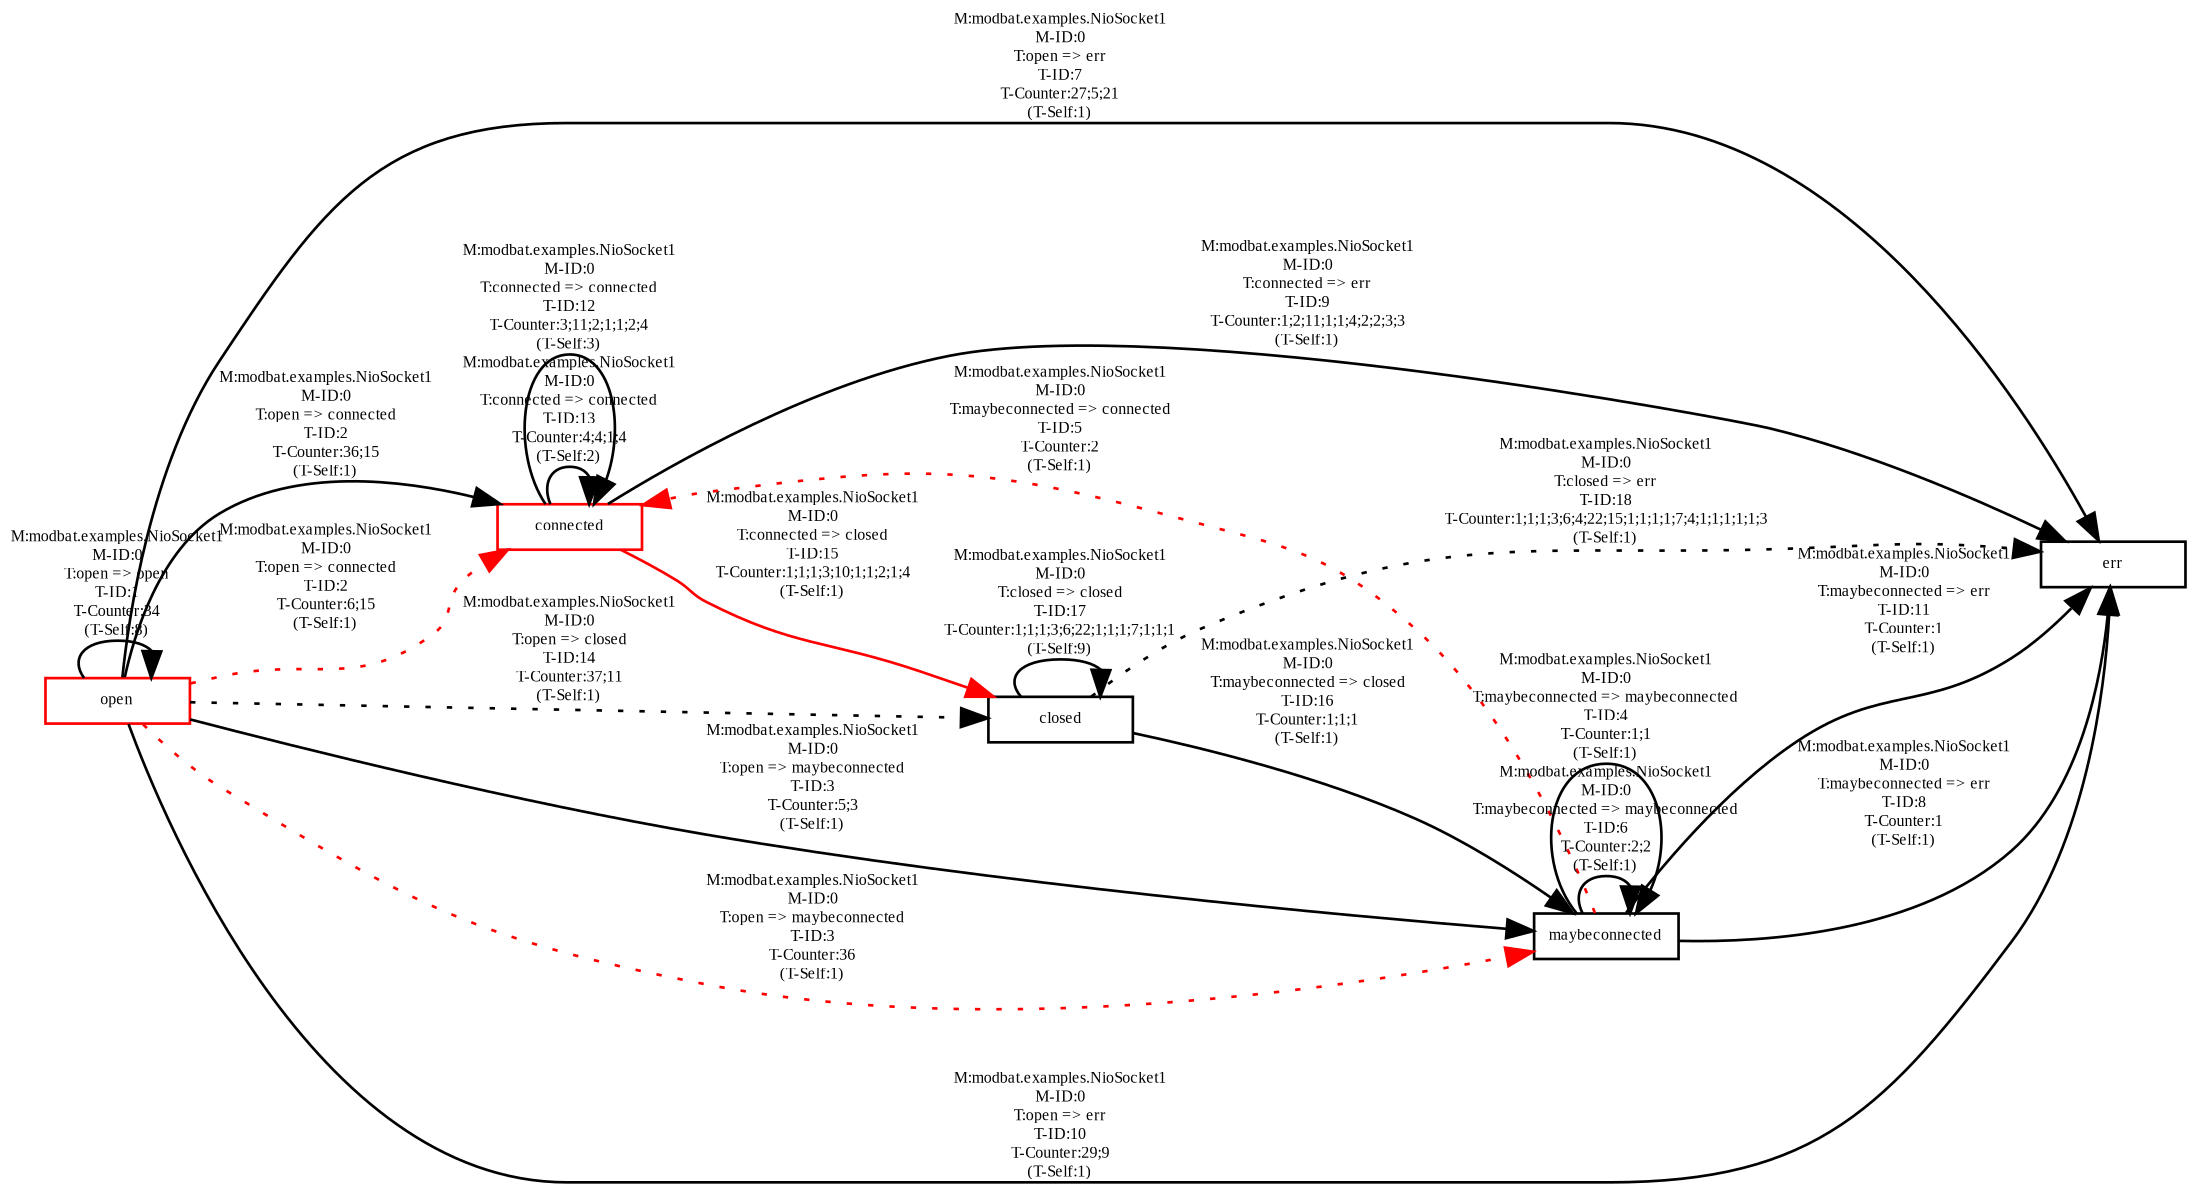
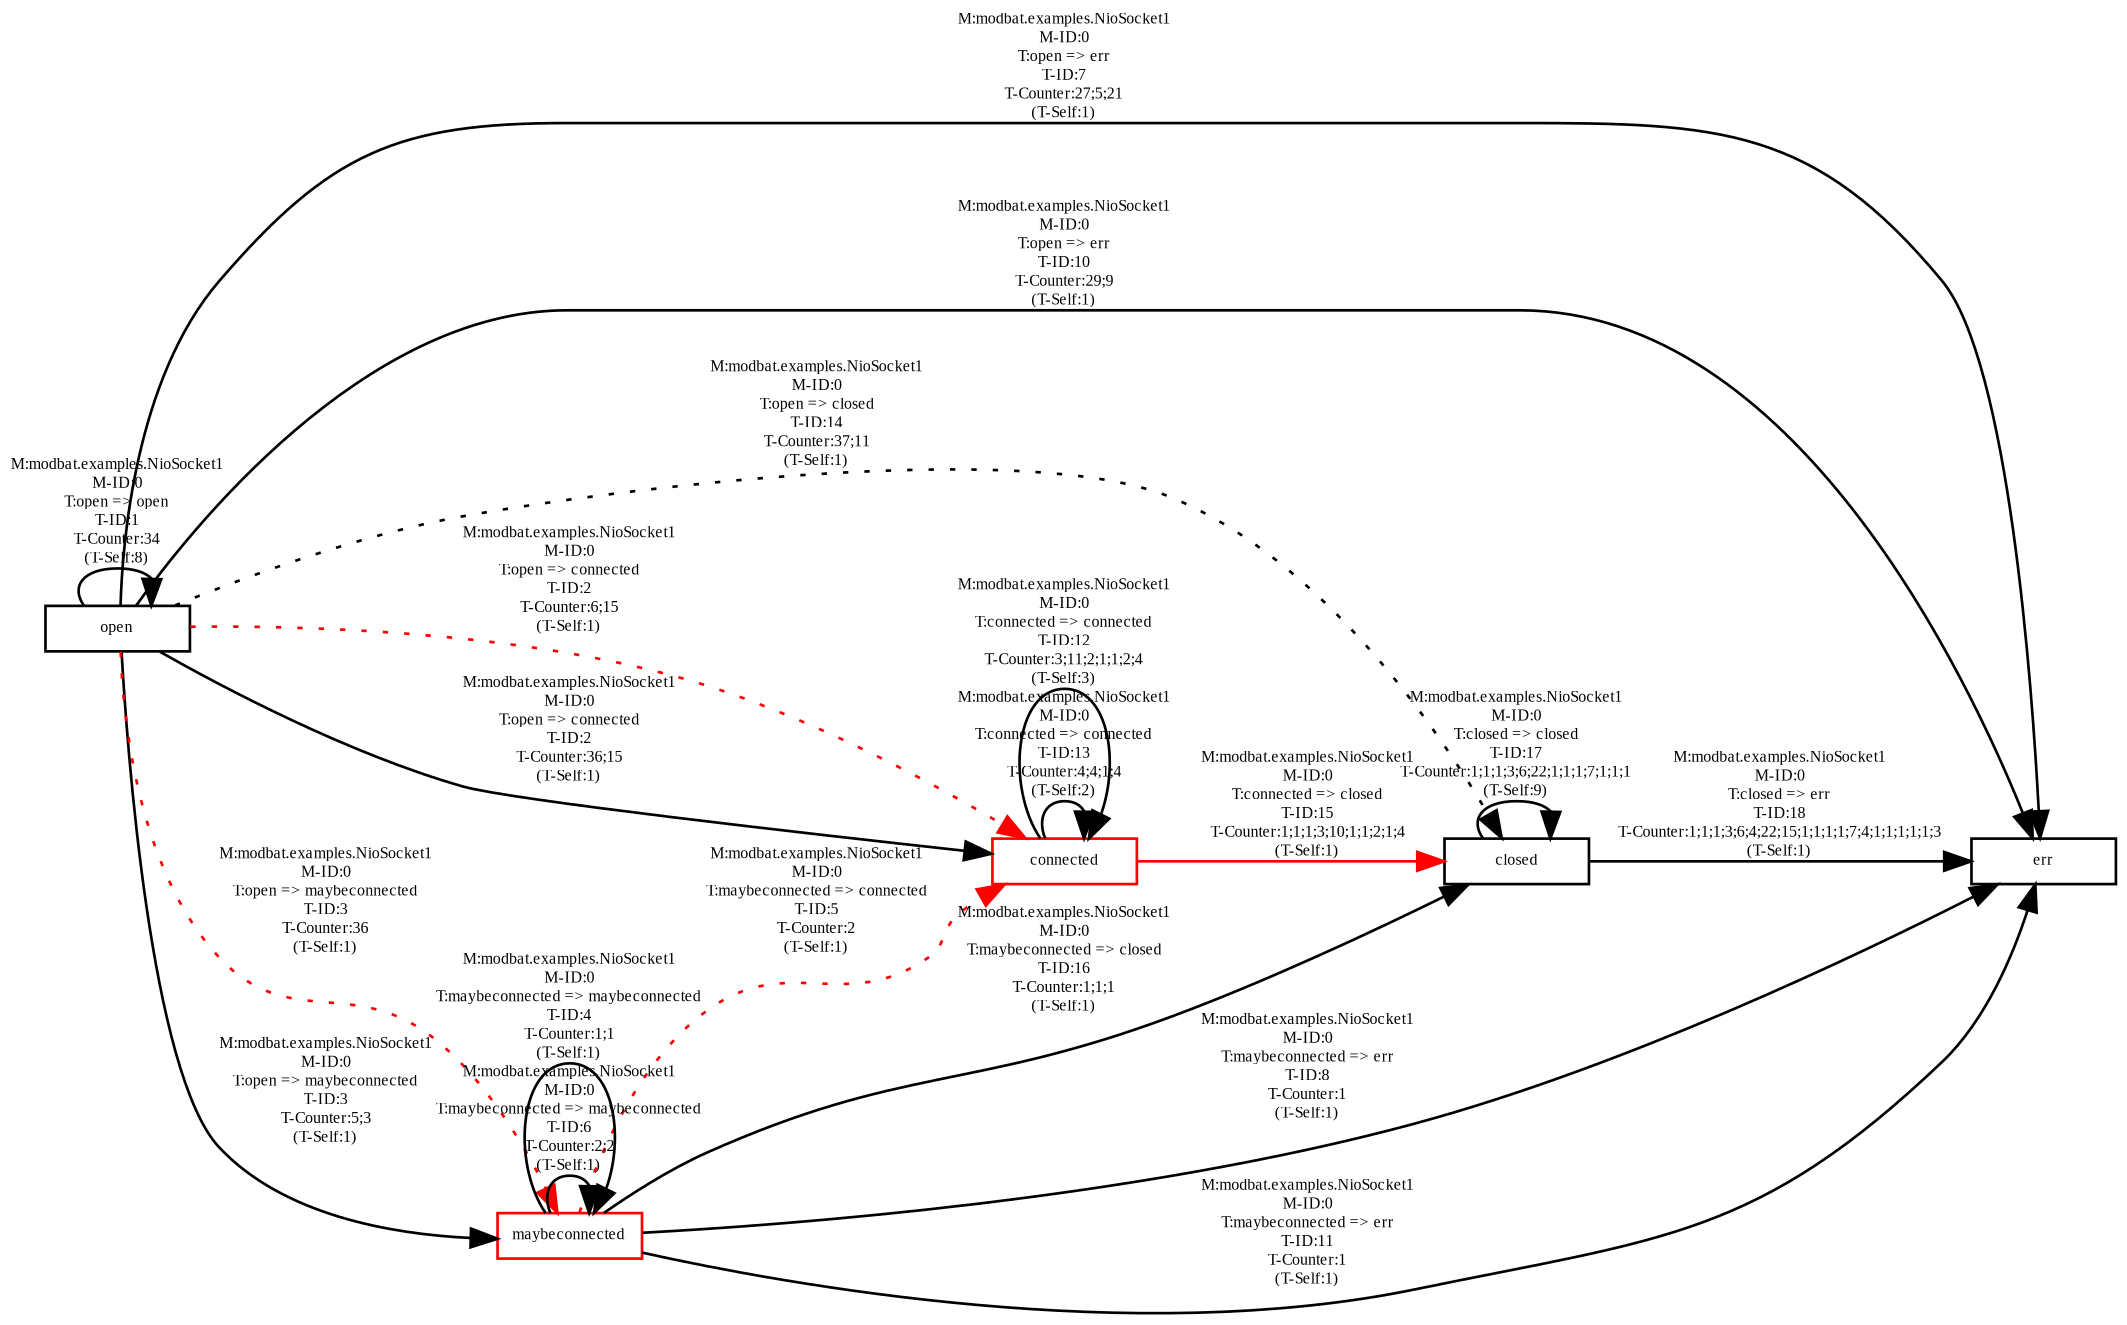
(1320, 360) -> none
(1537, 551) -> (1767, 861)
(118, 701) -> (118, 629)
(1351, 793) -> (1025, 1061)
(1606, 936) -> (570, 1236)
